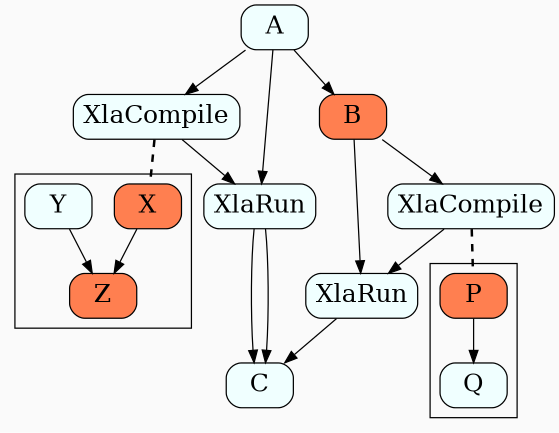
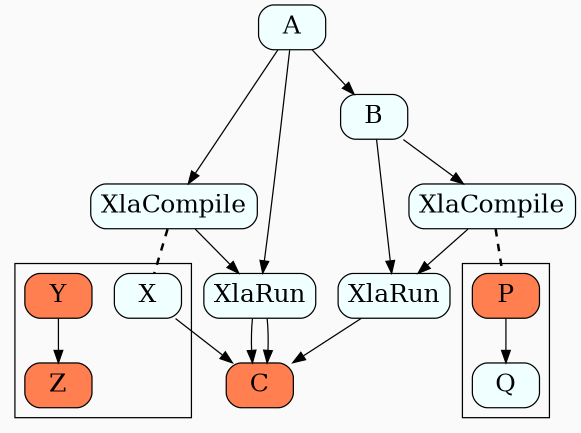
(353, 117) -> (374, 117)
(58, 206) -> (58, 296)
(148, 206) -> (148, 296)
(128, 246) -> (199, 337)
(260, 385) -> (260, 385)
